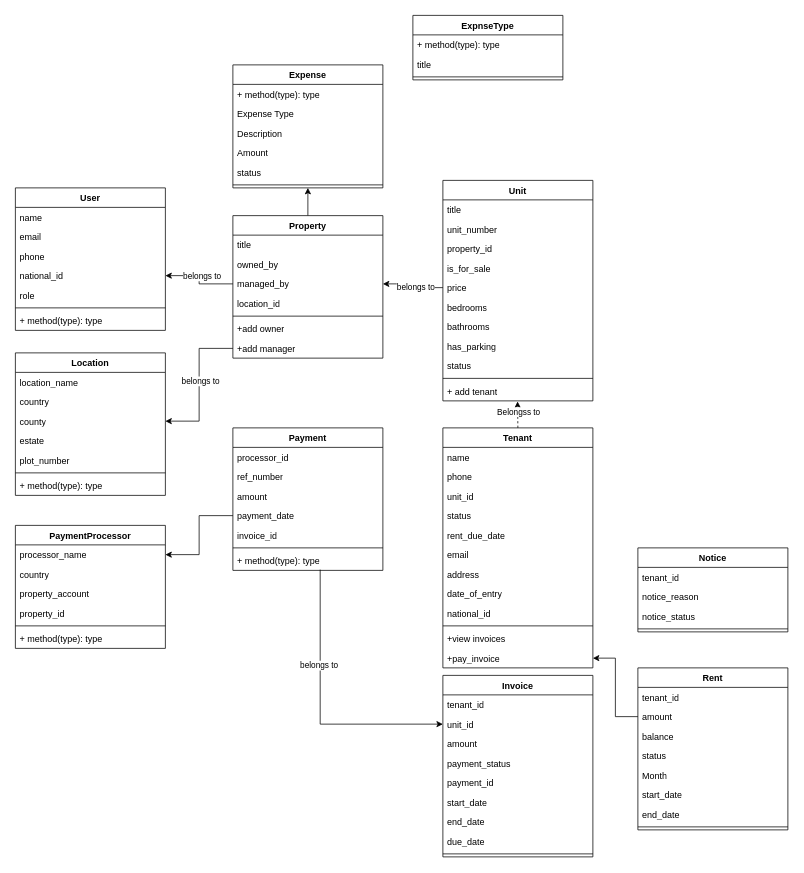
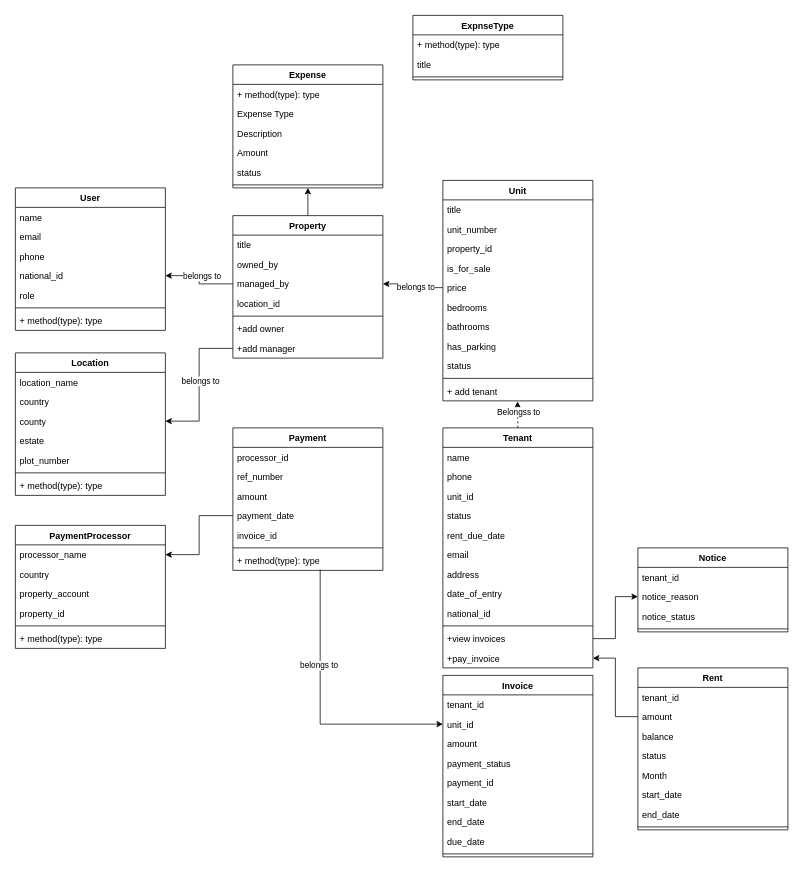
none -> (615, 620)
